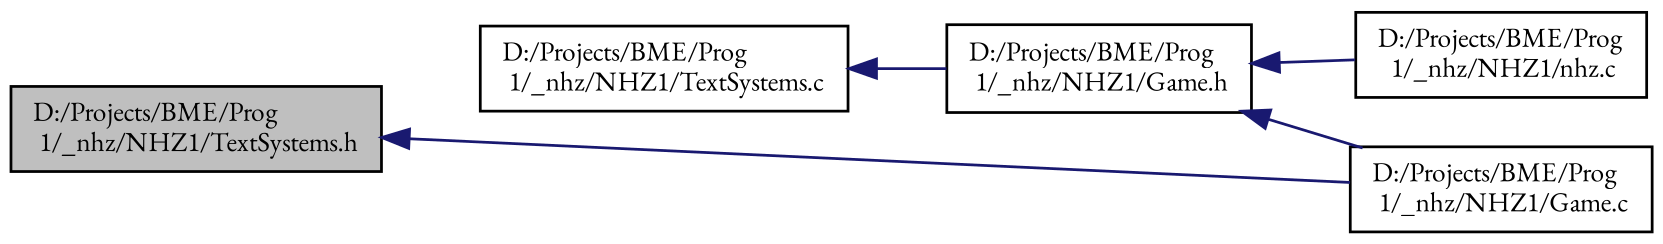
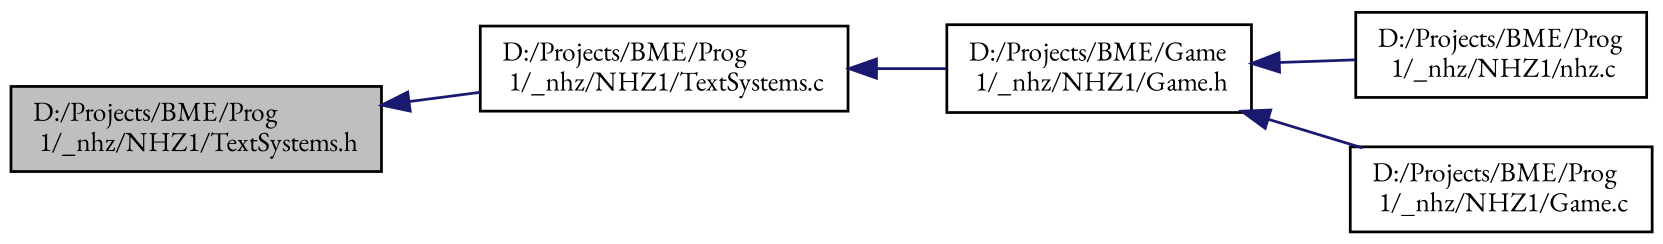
(1099, 69) -> (1099, 69)
(880, 161) -> (445, 97)
